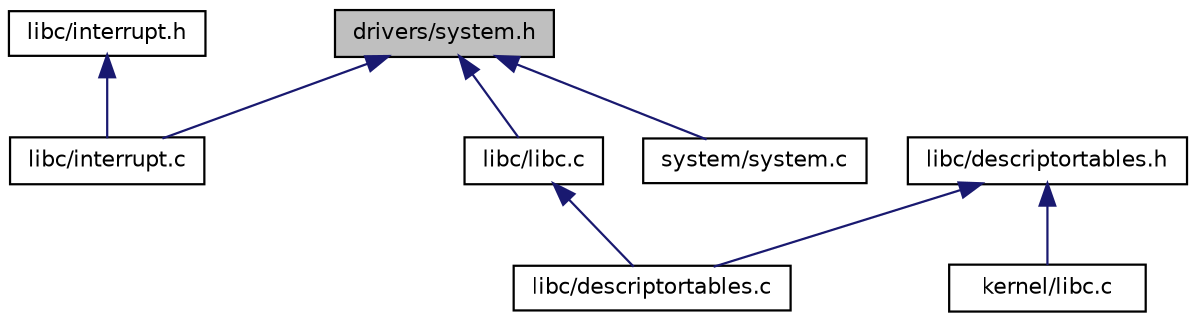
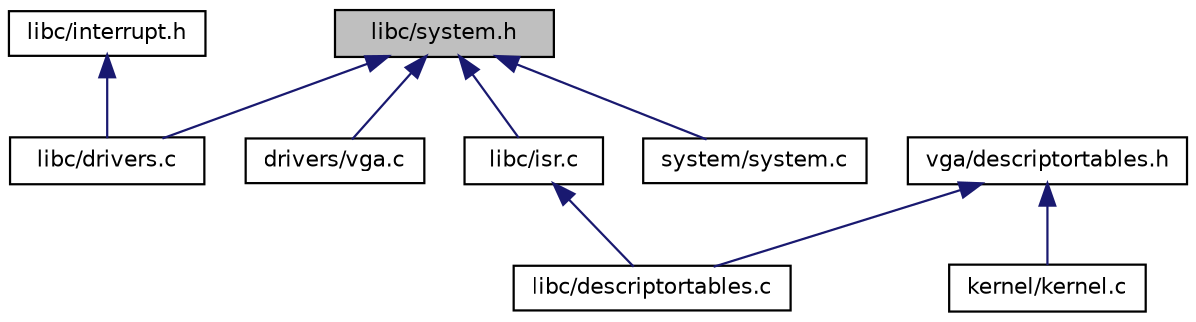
(444, 34) -> (444, 34)
(107, 161) -> (107, 161)
none -> (335, 161)
(534, 161) -> (534, 161)
(1047, 161) -> (1047, 161)
(1047, 288) -> (1047, 288)
